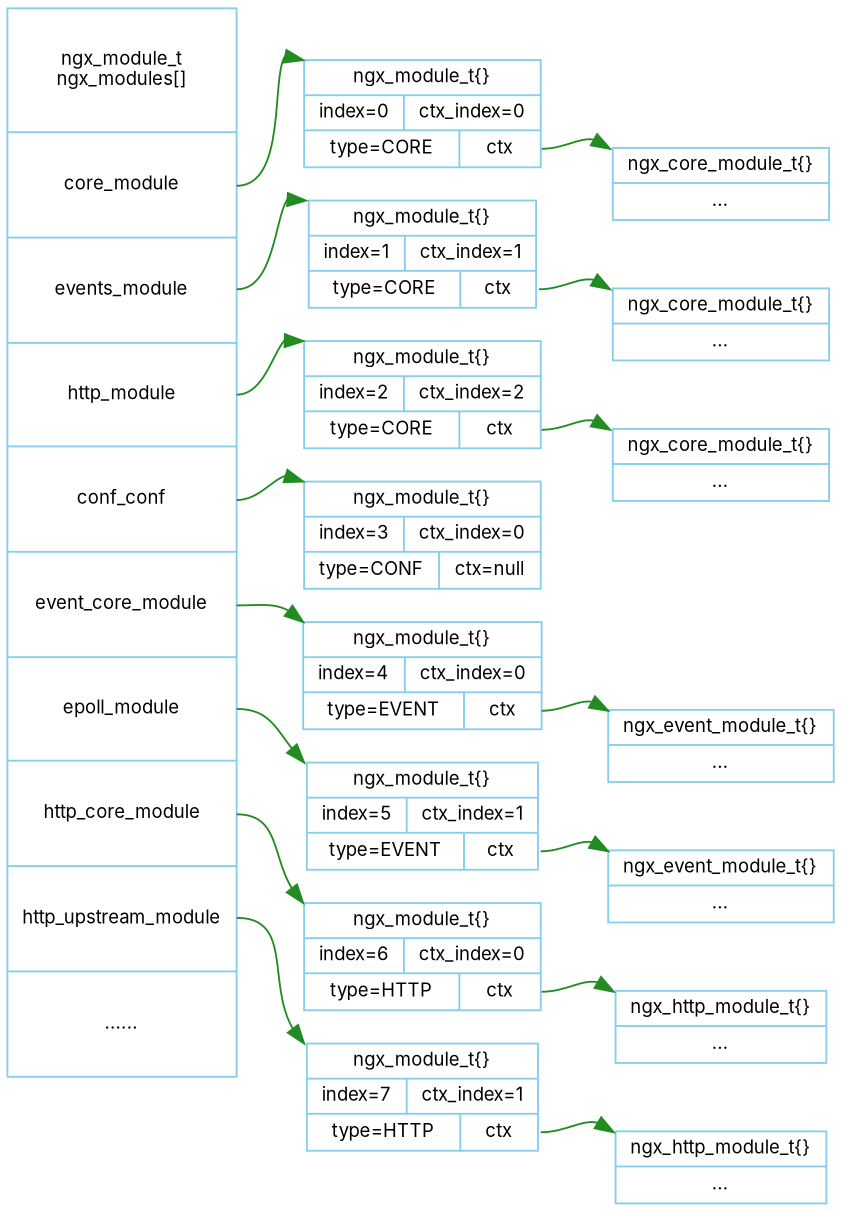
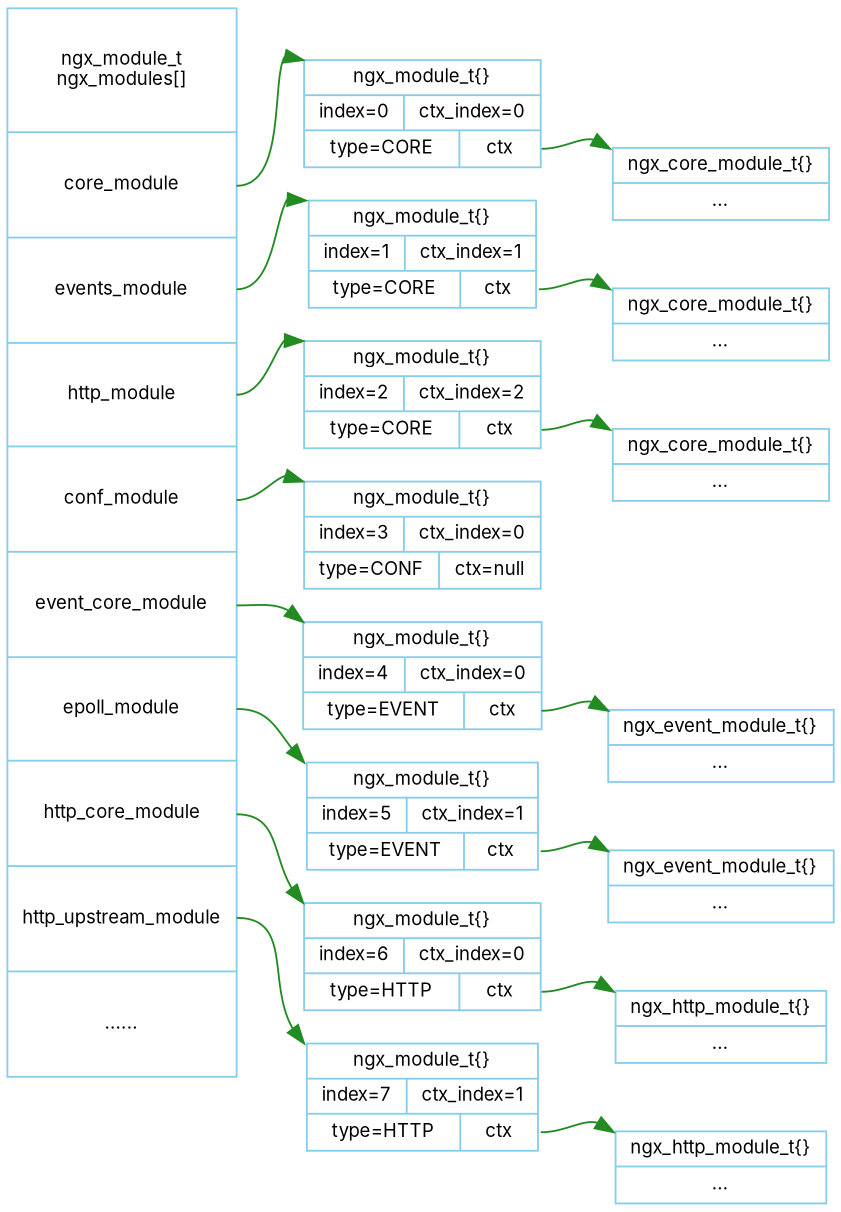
(122, 498) -> (122, 498)
